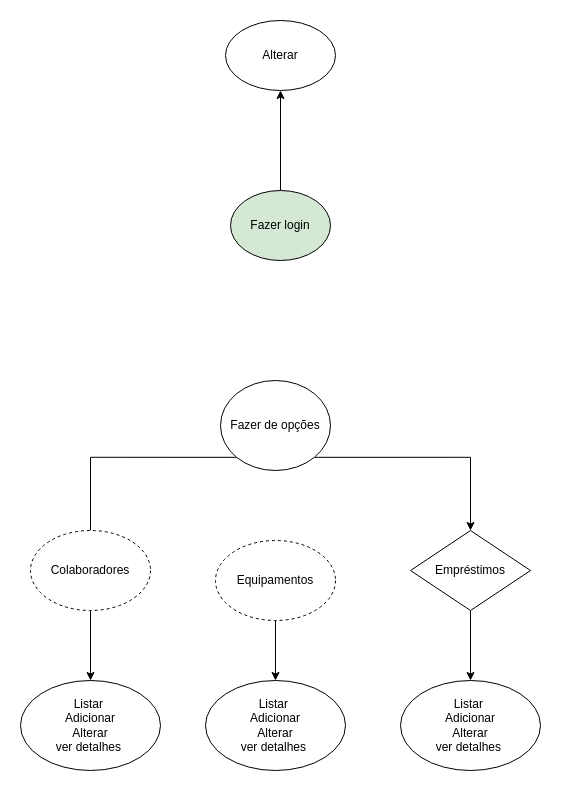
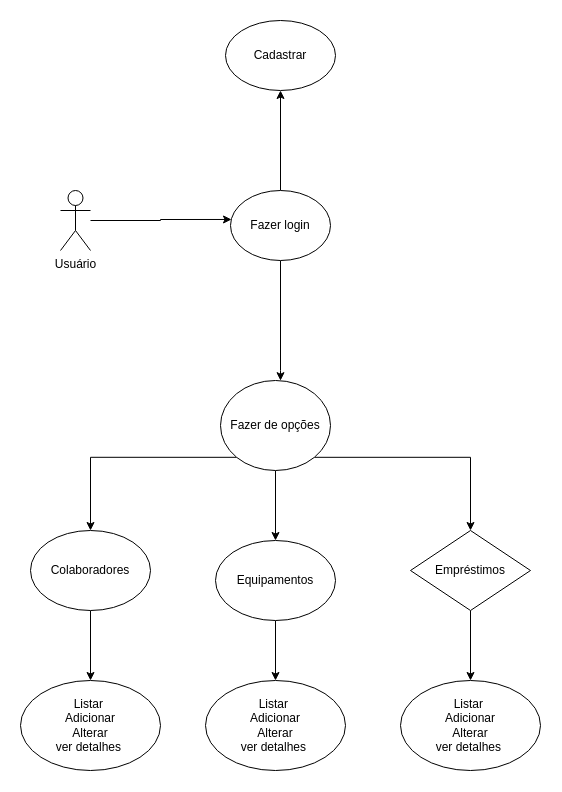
(281, 56) -> (281, 56)
none -> (76, 221)
none -> (158, 221)
(281, 226) -> (281, 226)
none -> (281, 317)
none -> (276, 502)
(91, 525) -> (91, 522)
(91, 571) -> (91, 571)
(276, 581) -> (276, 581)
